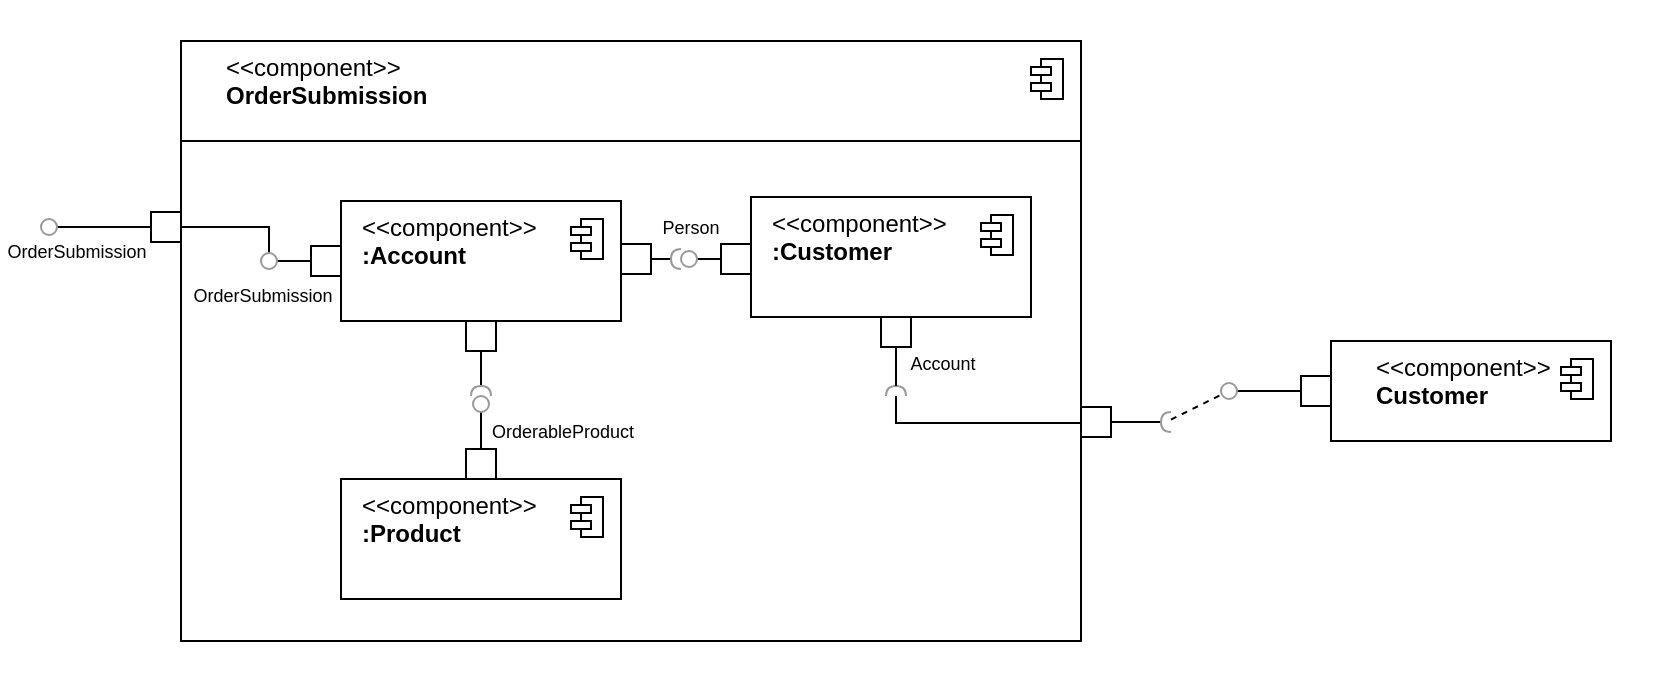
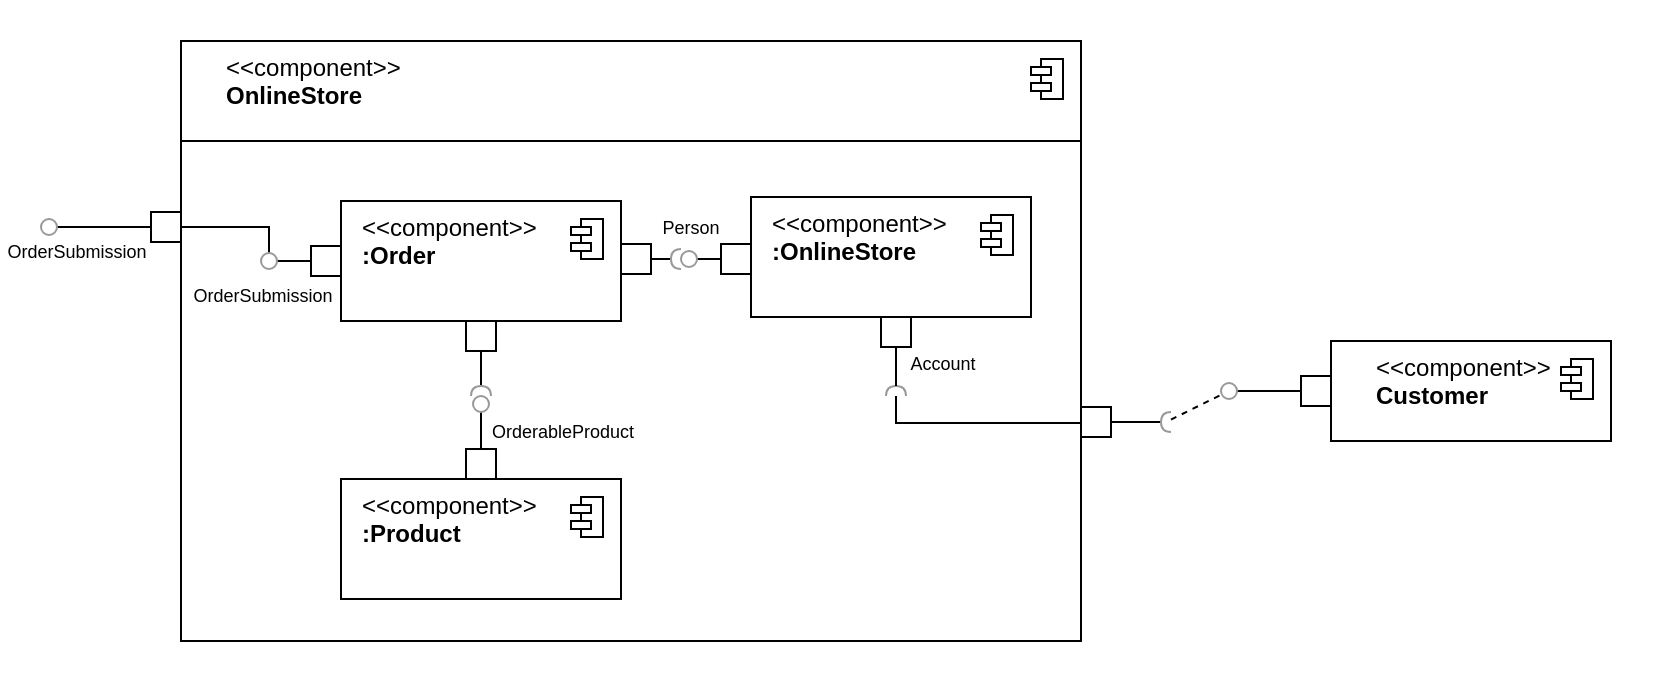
(322, 84) -> (314, 84)
(860, 240) -> (860, 240)
(450, 244) -> (450, 244)
